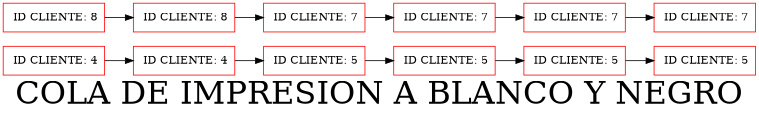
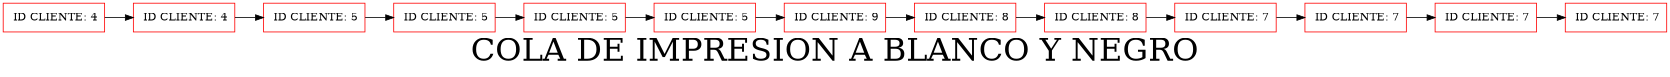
none -> (835, 18)
